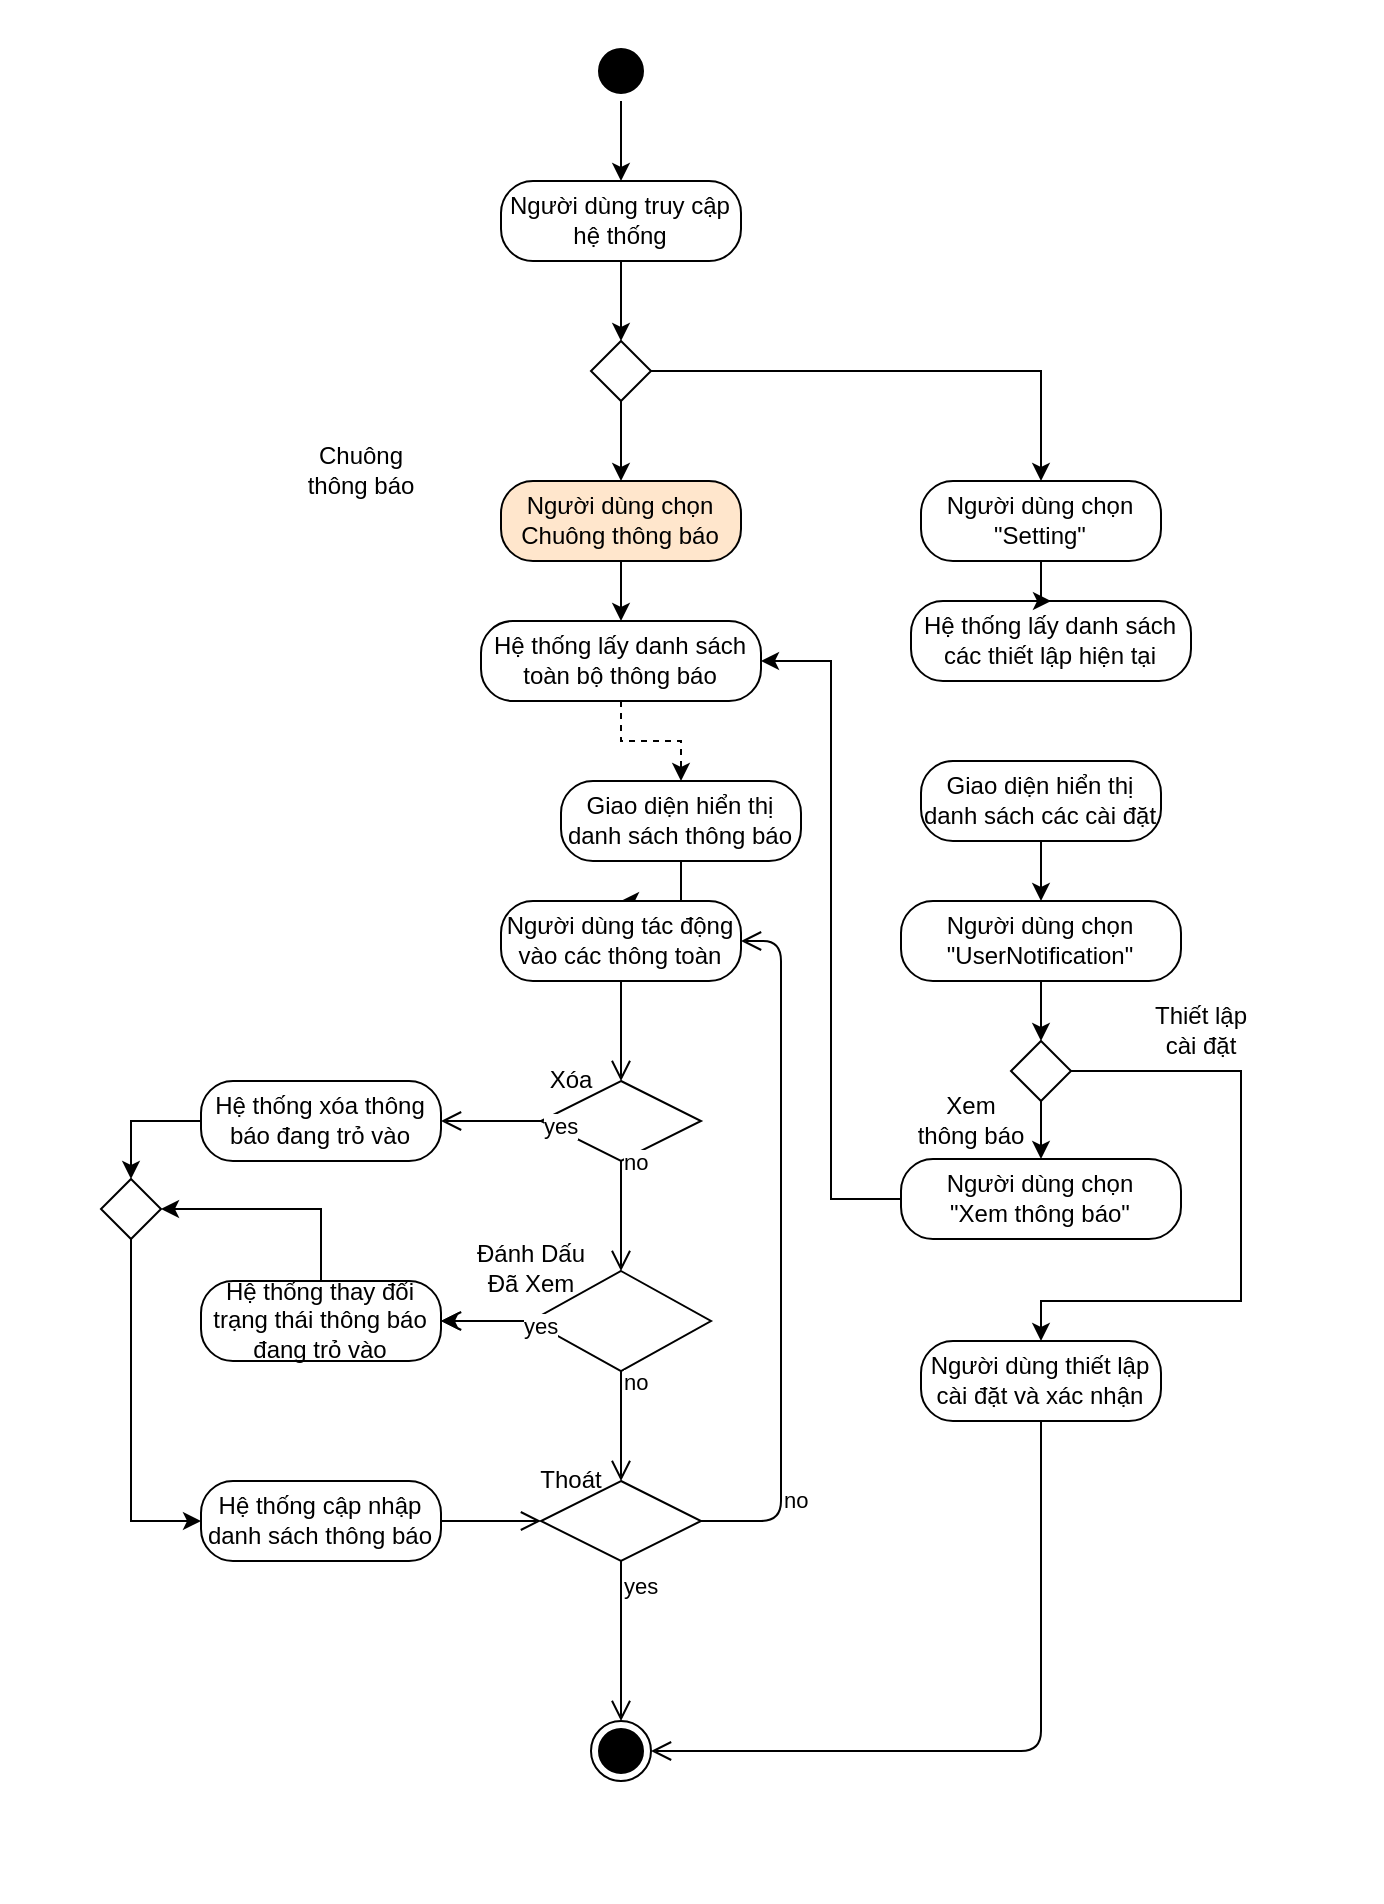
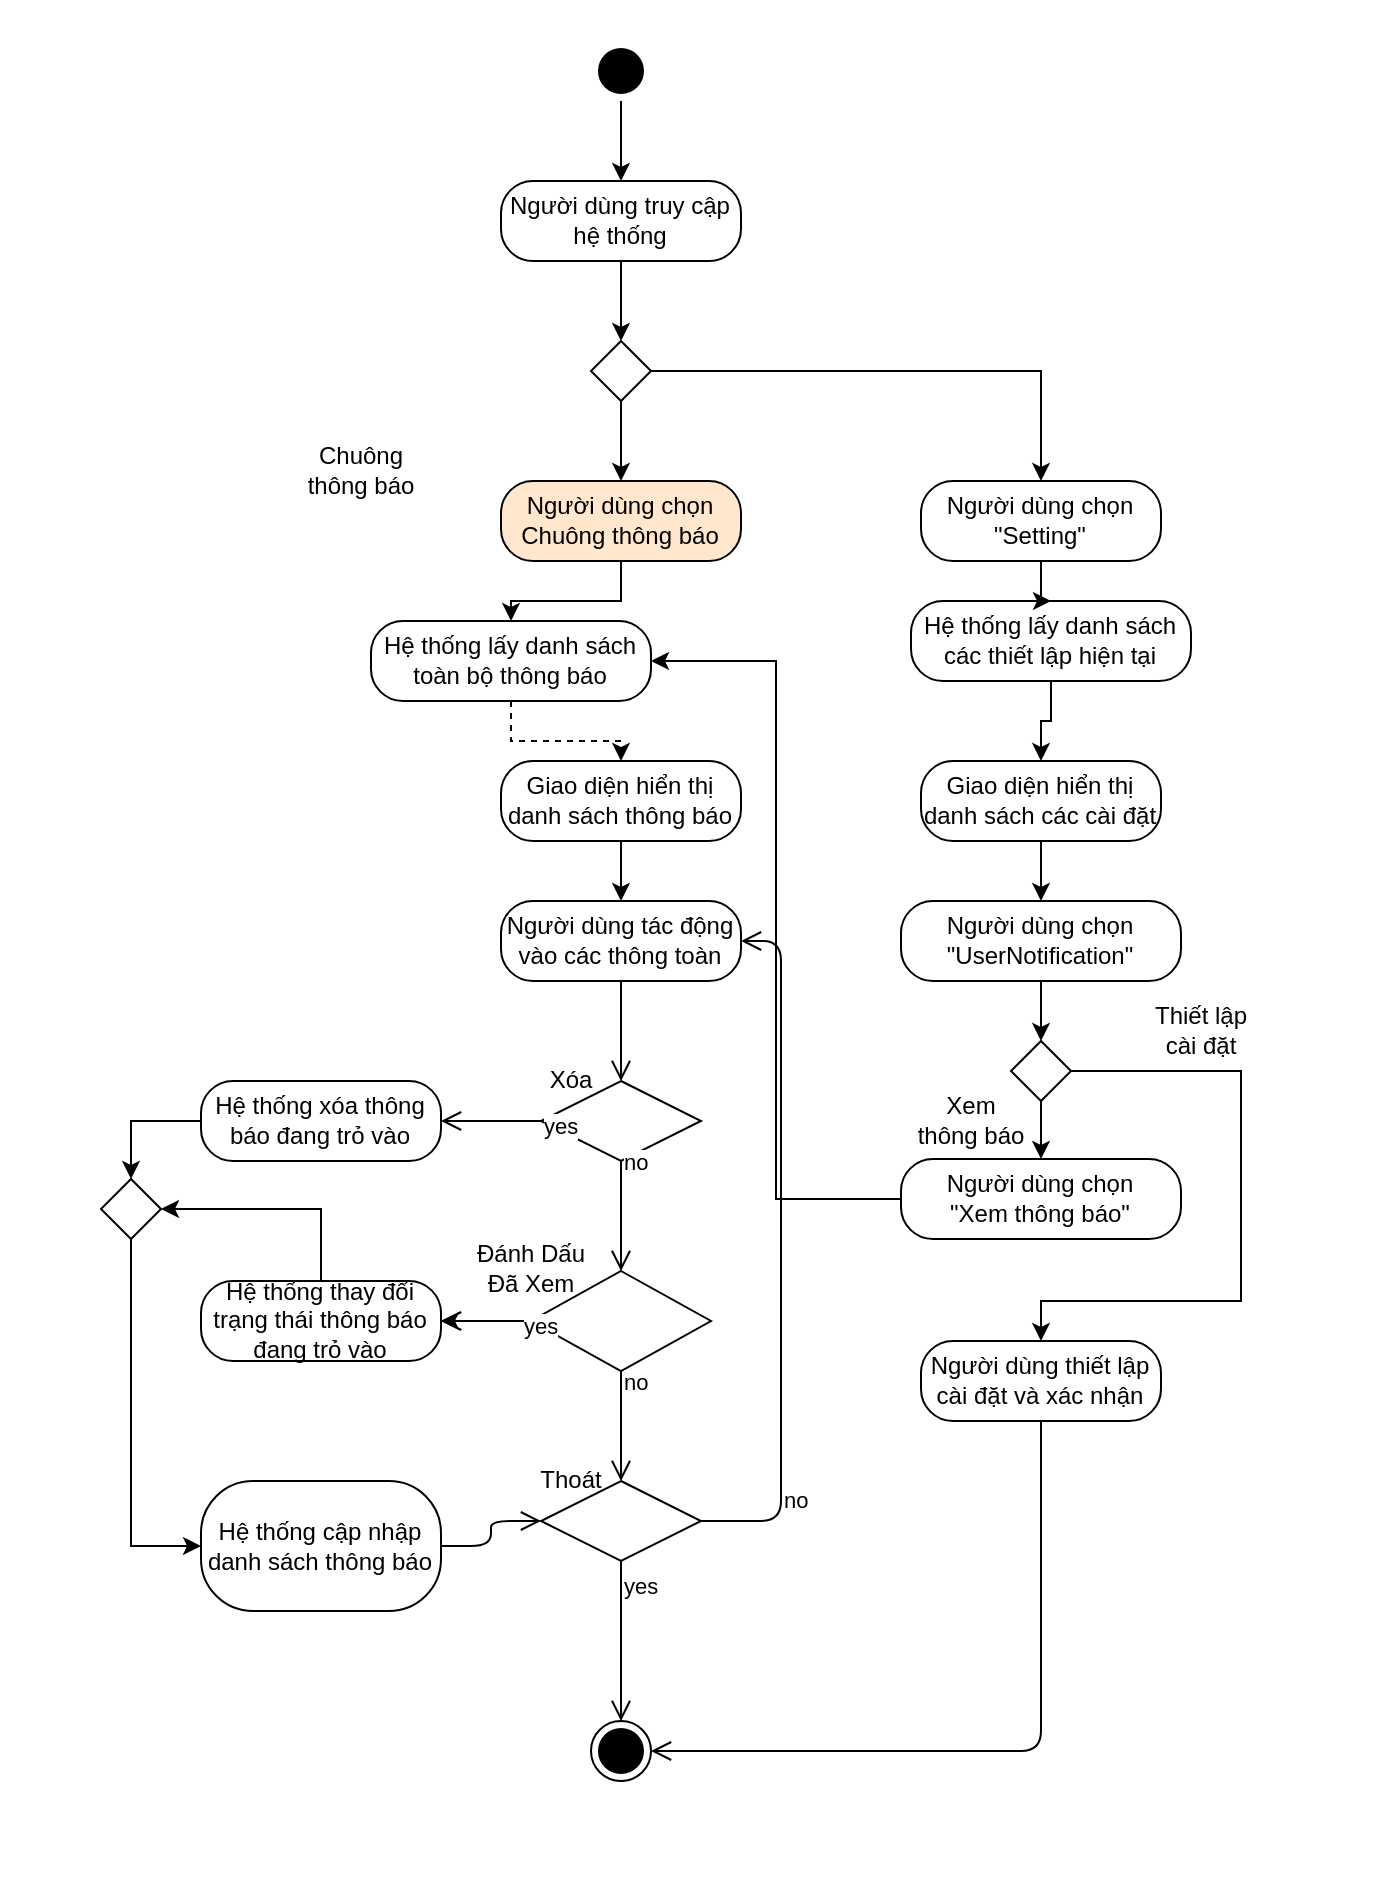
(621, 661) -> (511, 661)
none -> (1051, 719)
(681, 821) -> (621, 801)
(321, 1521) -> (321, 1546)
